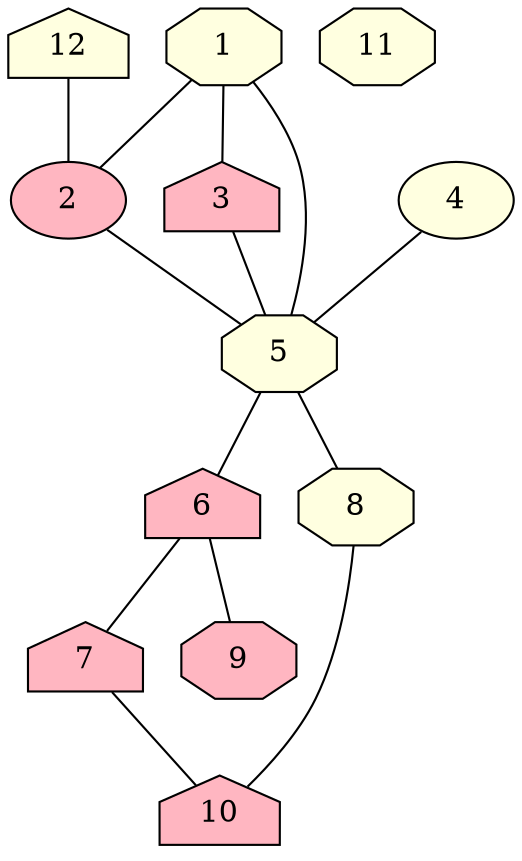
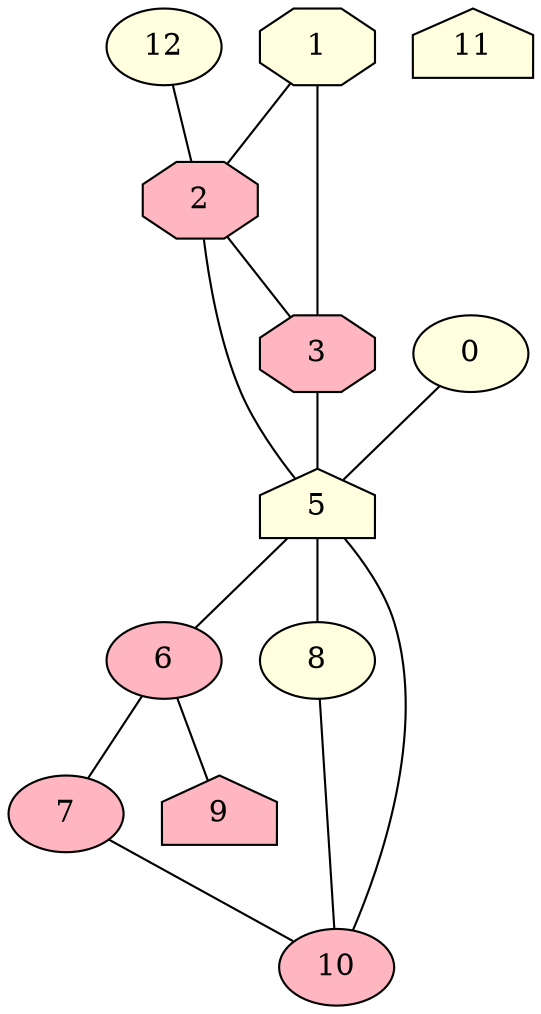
(68, 47) -> (164, 47)
(377, 47) -> (473, 47)
(304, 193) -> (404, 730)
(68, 200) -> (200, 200)
(222, 200) -> (317, 354)
(456, 200) -> (471, 354)
none -> (259, 277)
(279, 354) -> (317, 507)
(203, 507) -> (164, 660)
(356, 507) -> (317, 660)
(85, 660) -> (66, 814)
(239, 660) -> (219, 814)
(220, 814) -> (337, 967)
